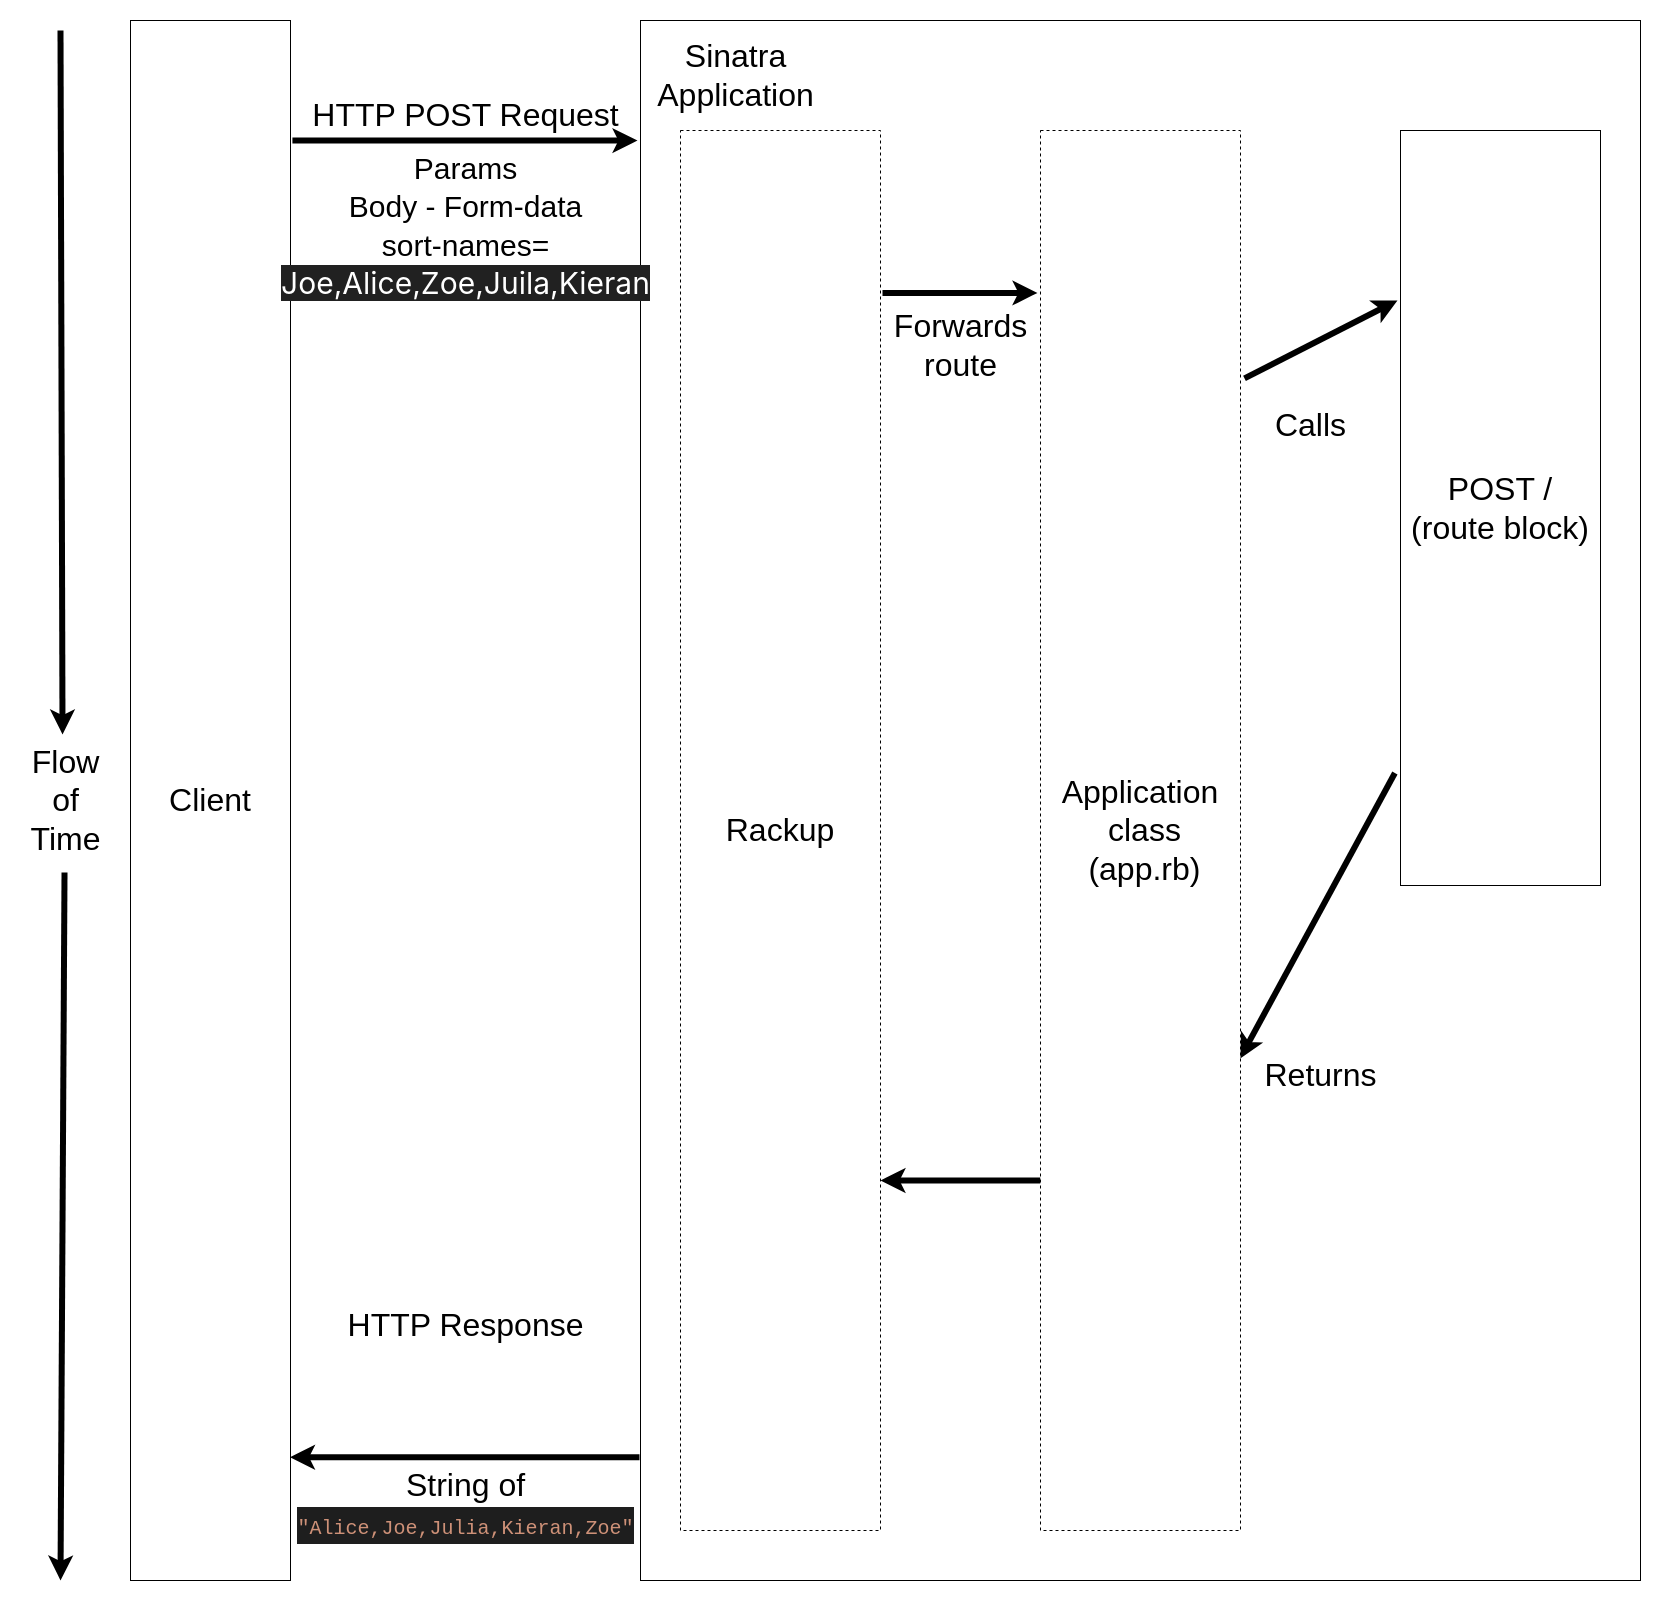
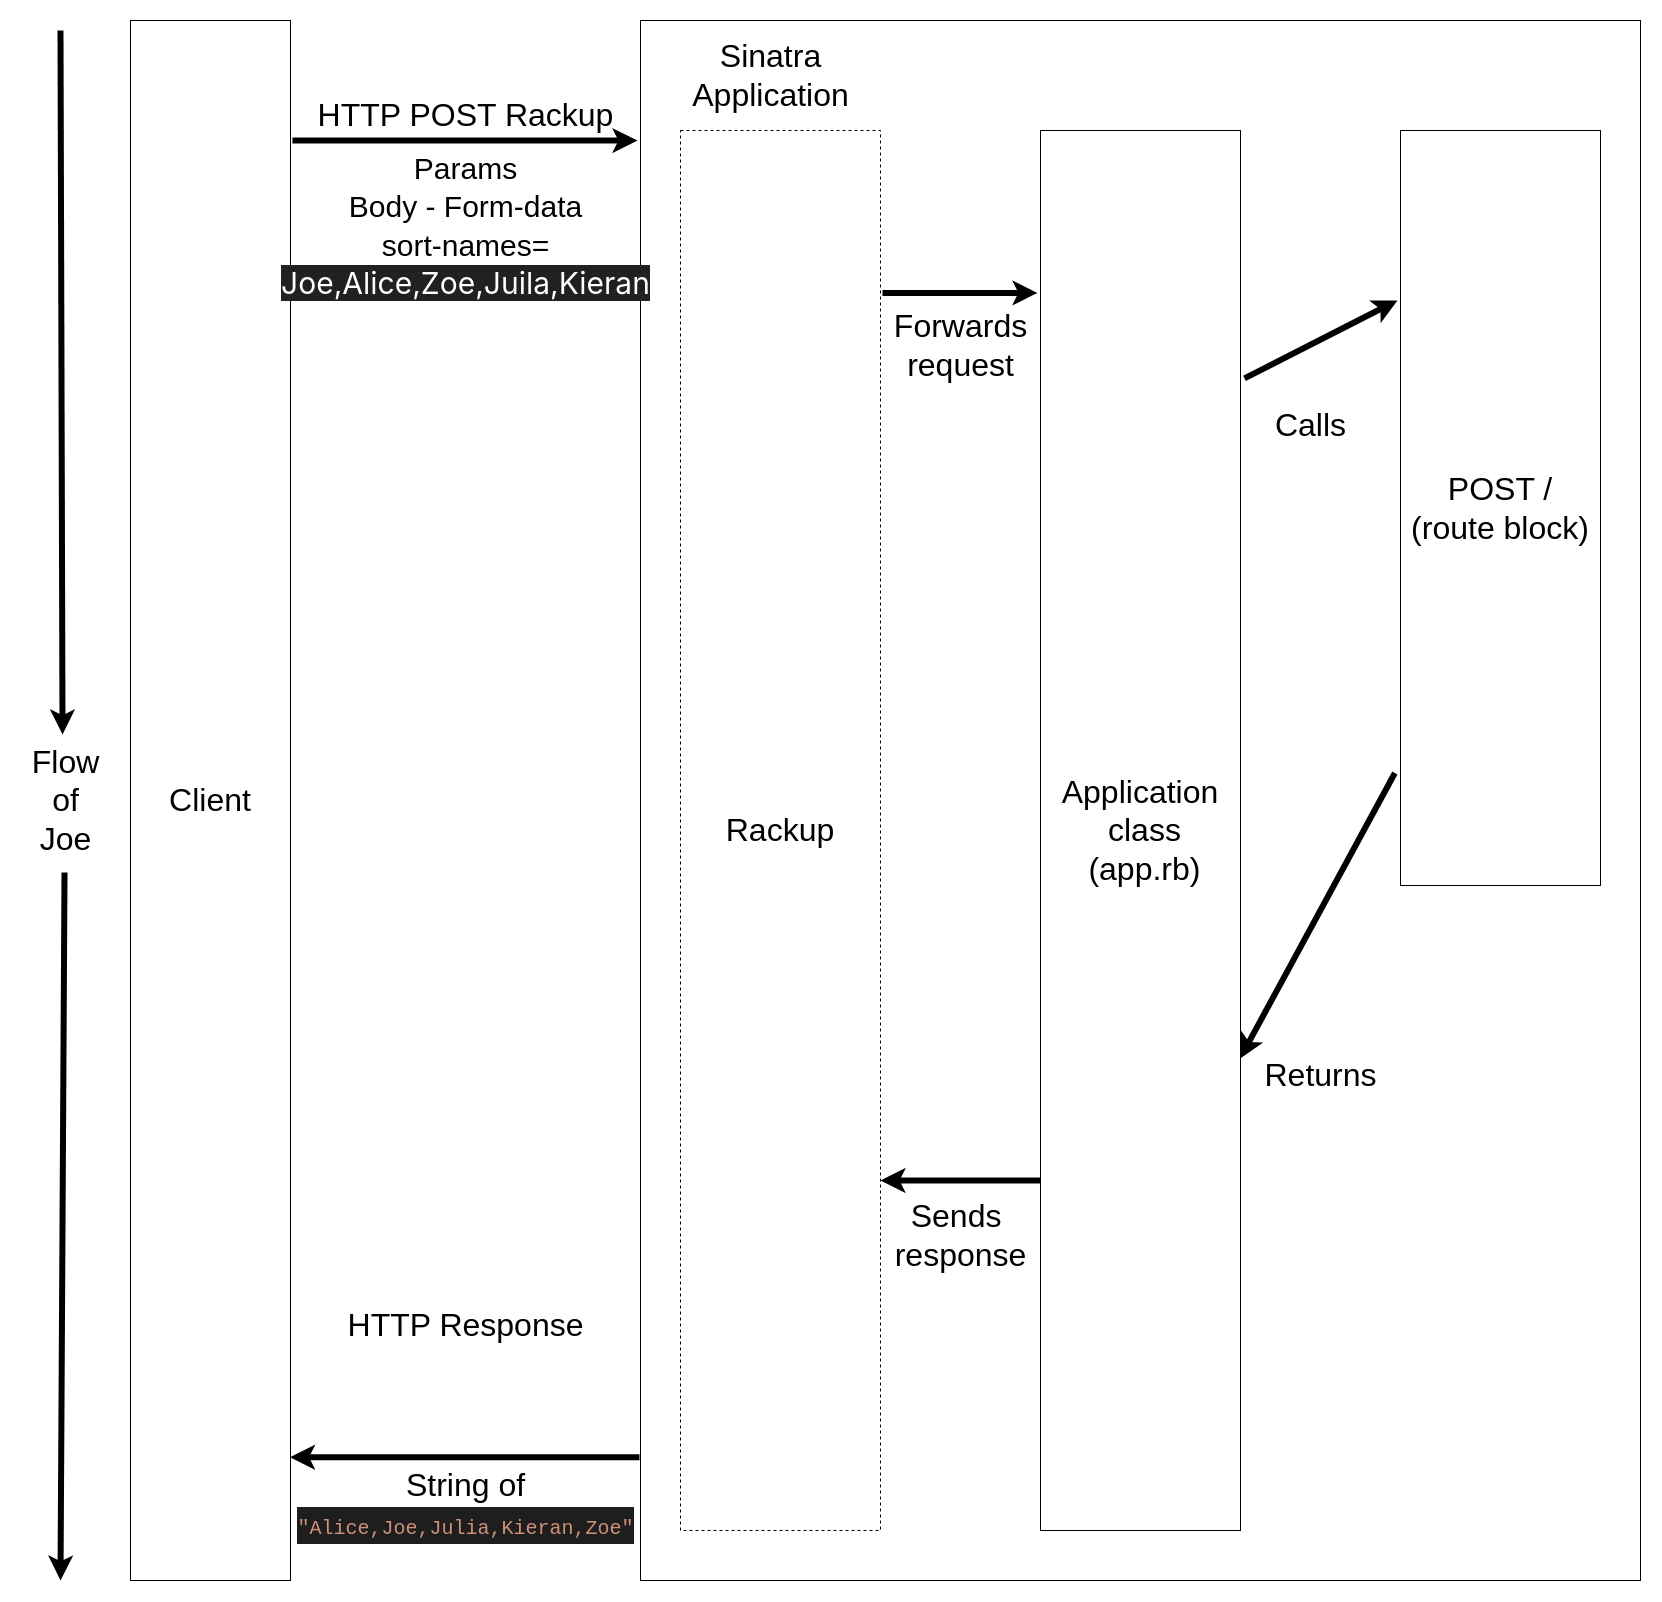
(736, 76) -> (771, 76)
(466, 116) -> (466, 116)
(961, 346) -> (961, 346)
(66, 801) -> (66, 801)
(1141, 831) -> (1141, 831)
none -> (961, 1236)
